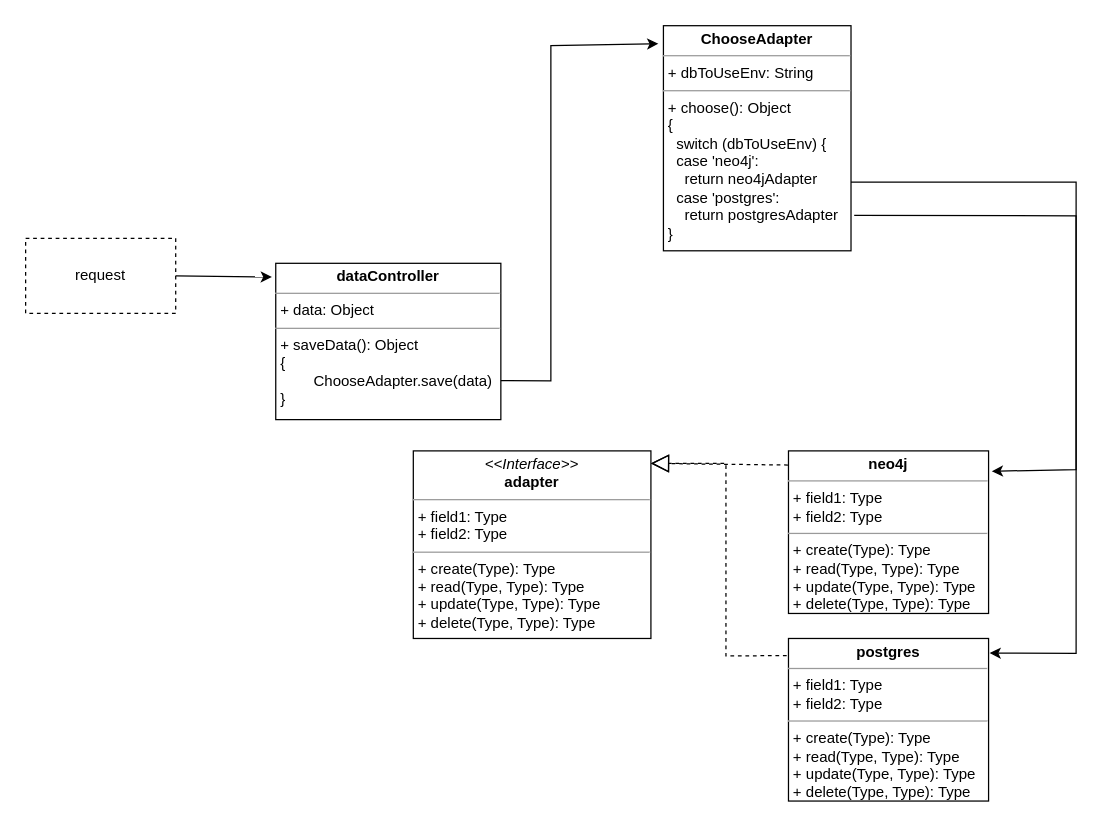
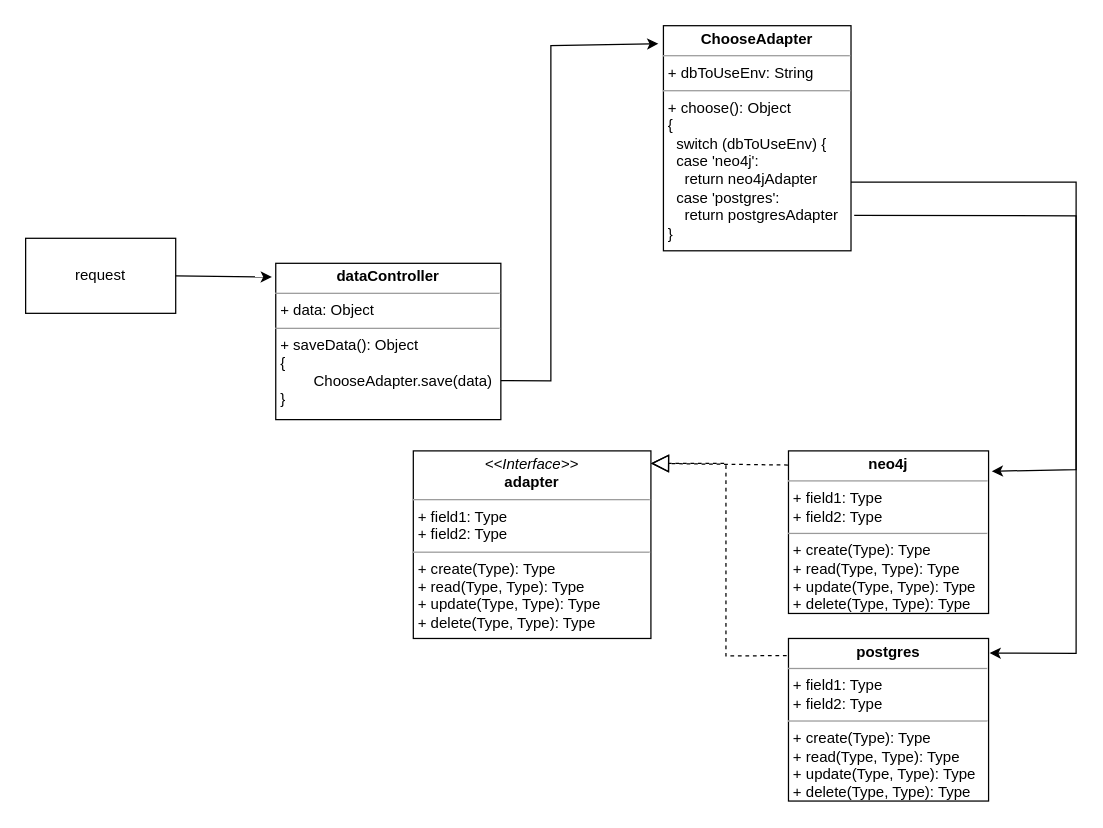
(101, 276) -> (101, 276)
